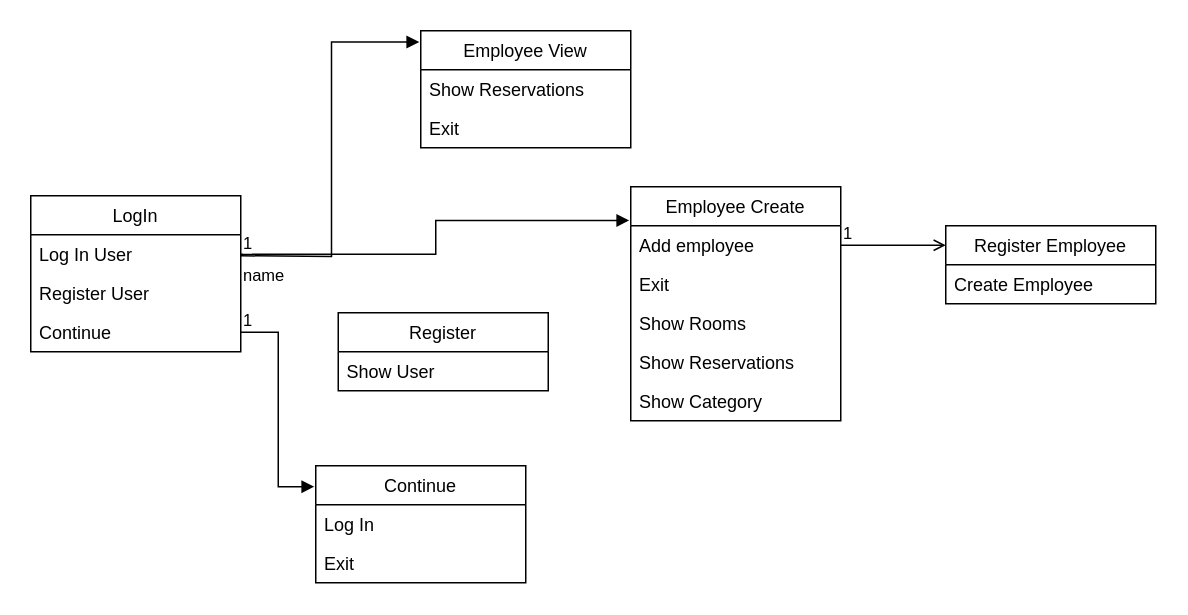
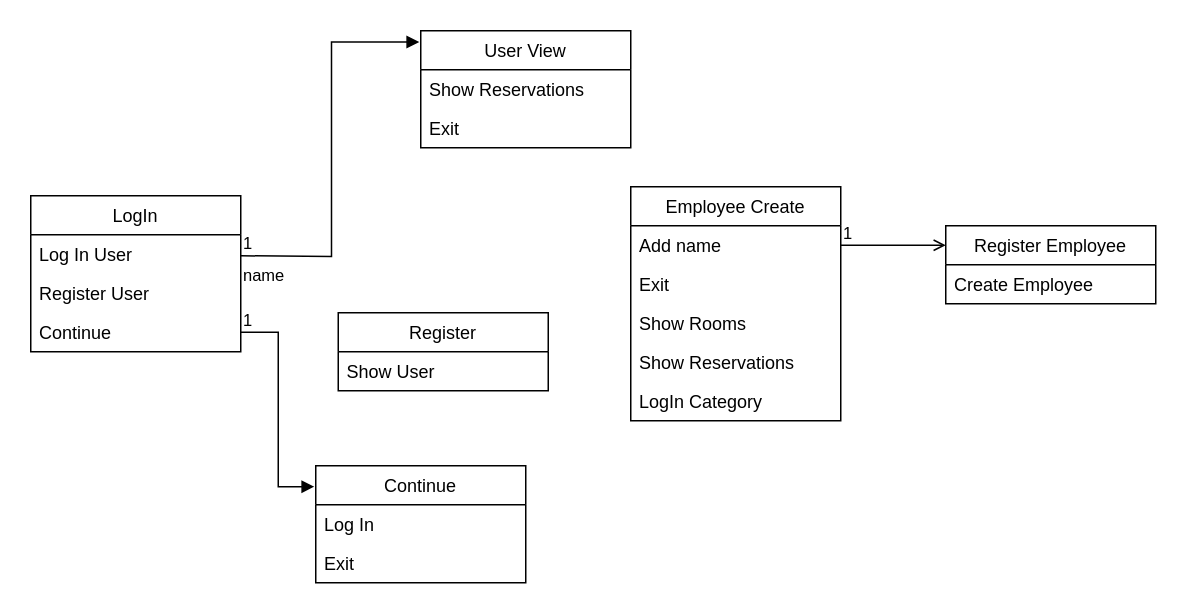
(525, 51) -> (525, 51)
(436, 245) -> none
(695, 246) -> (677, 246)
(702, 402) -> (707, 402)
